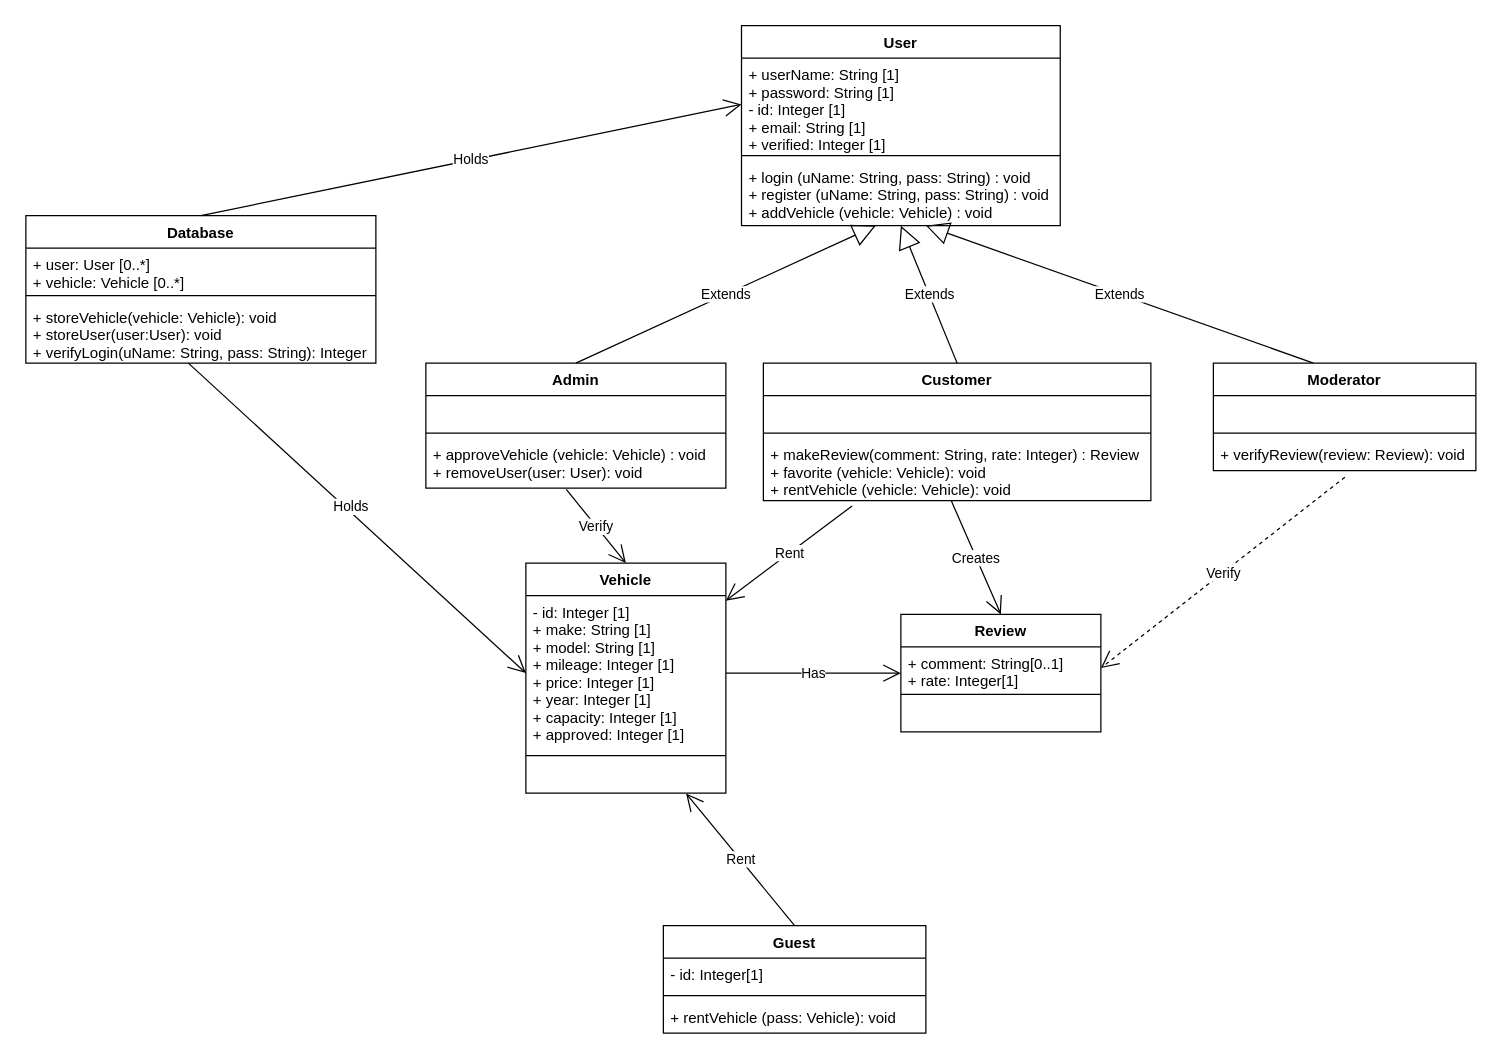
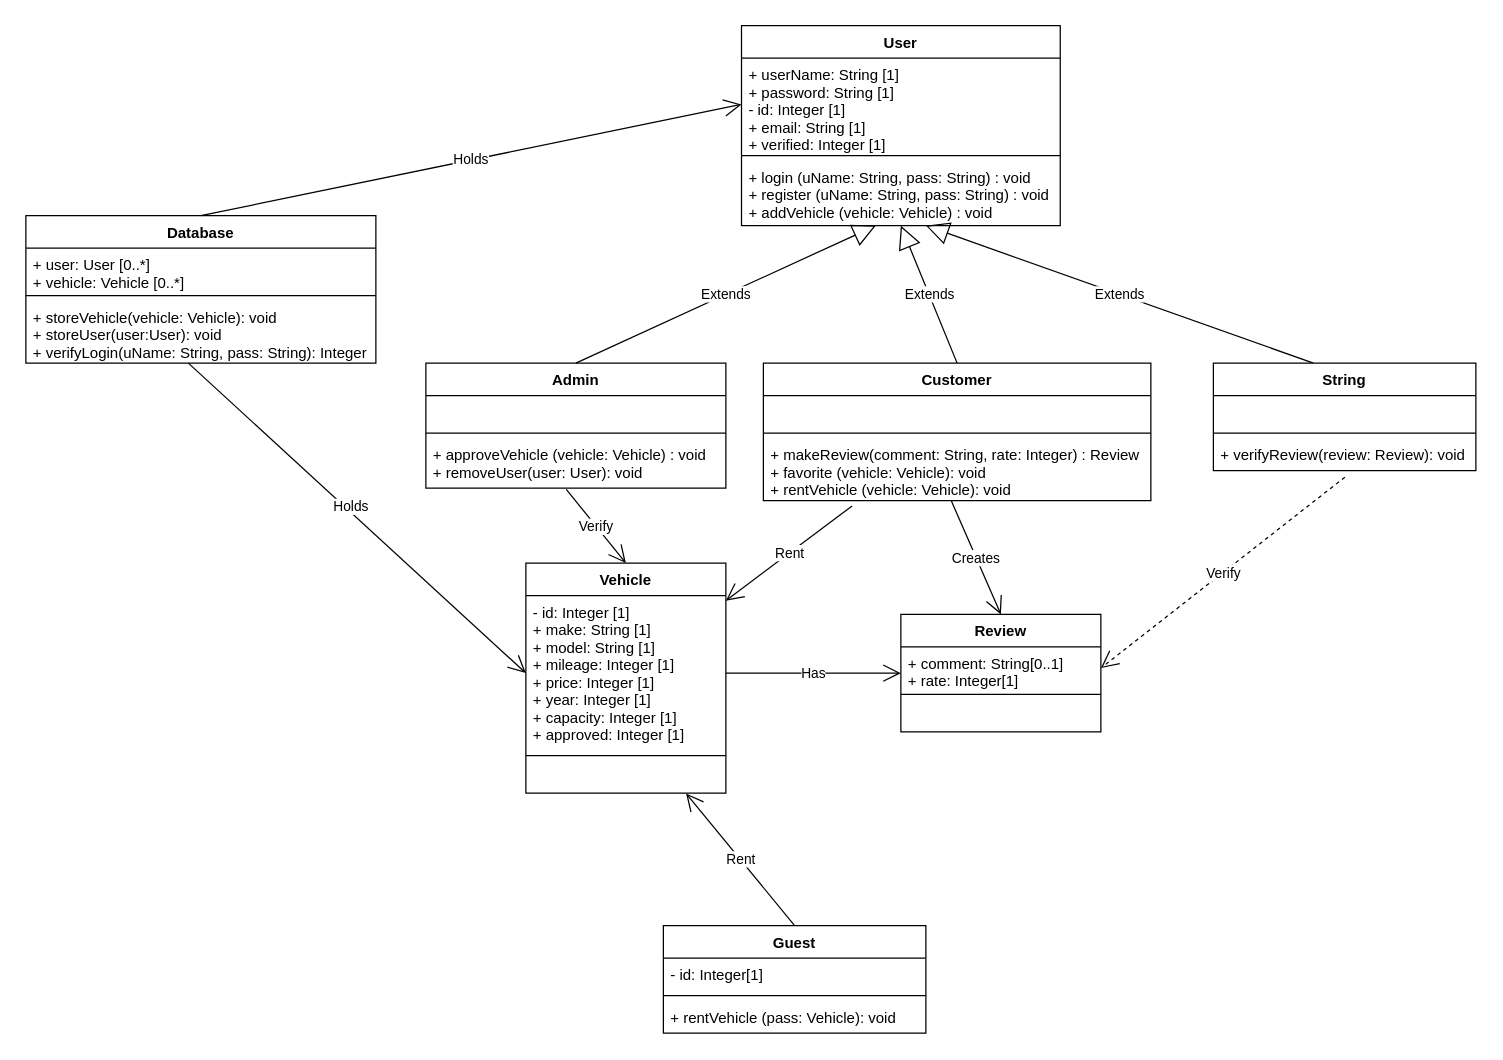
(1344, 380) -> (1344, 380)
